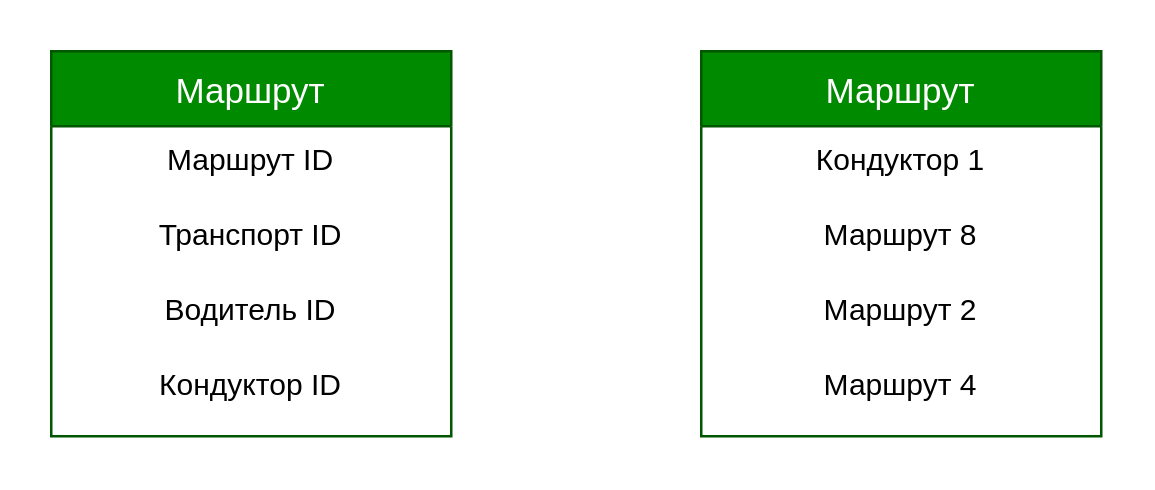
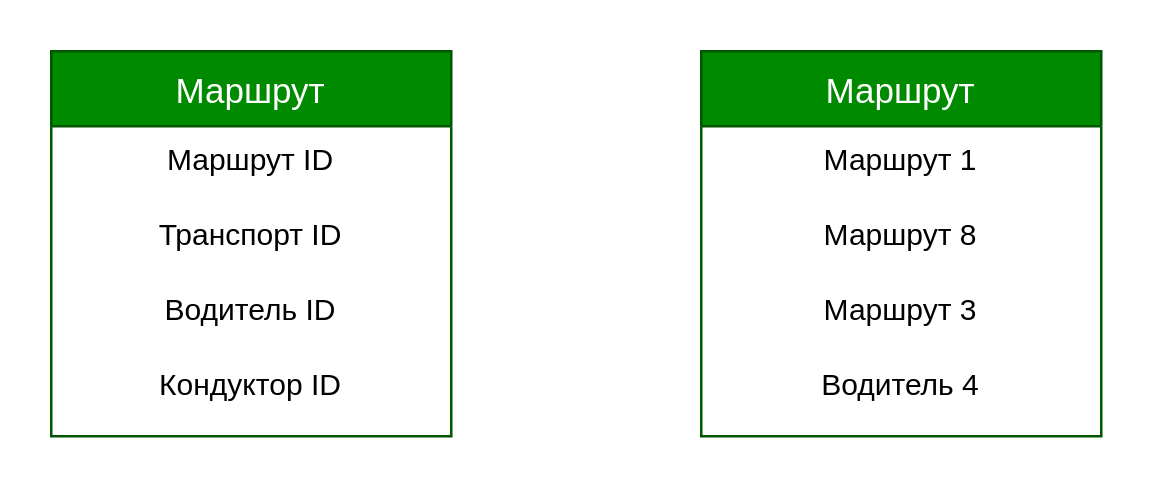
(900, 160) -> (900, 160)
(900, 310) -> (900, 310)
(900, 385) -> (900, 385)
